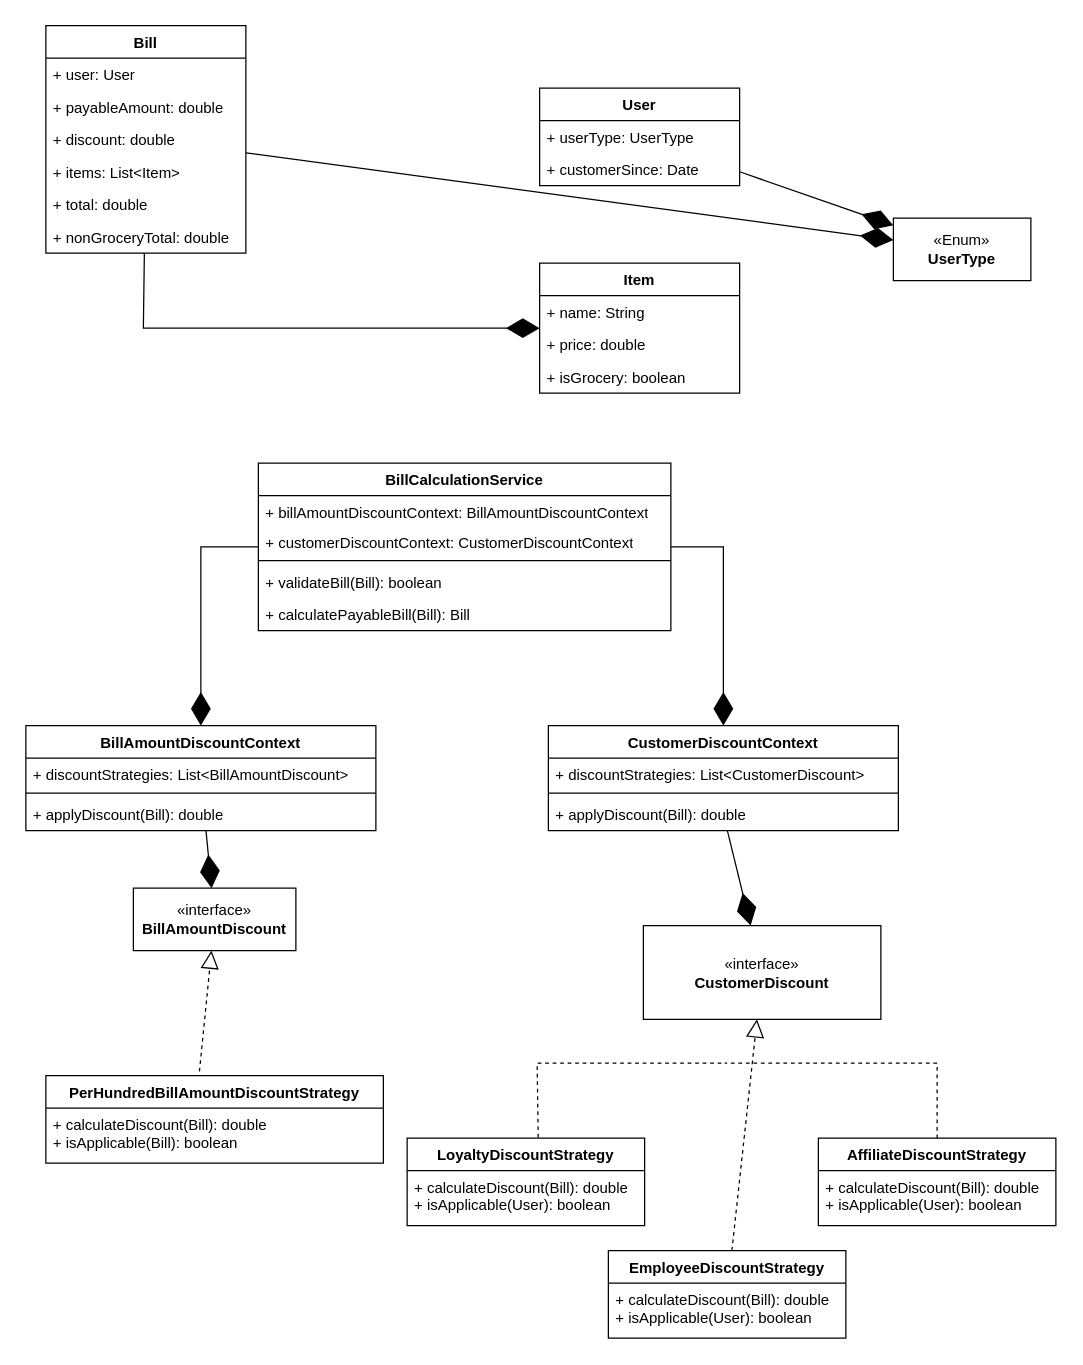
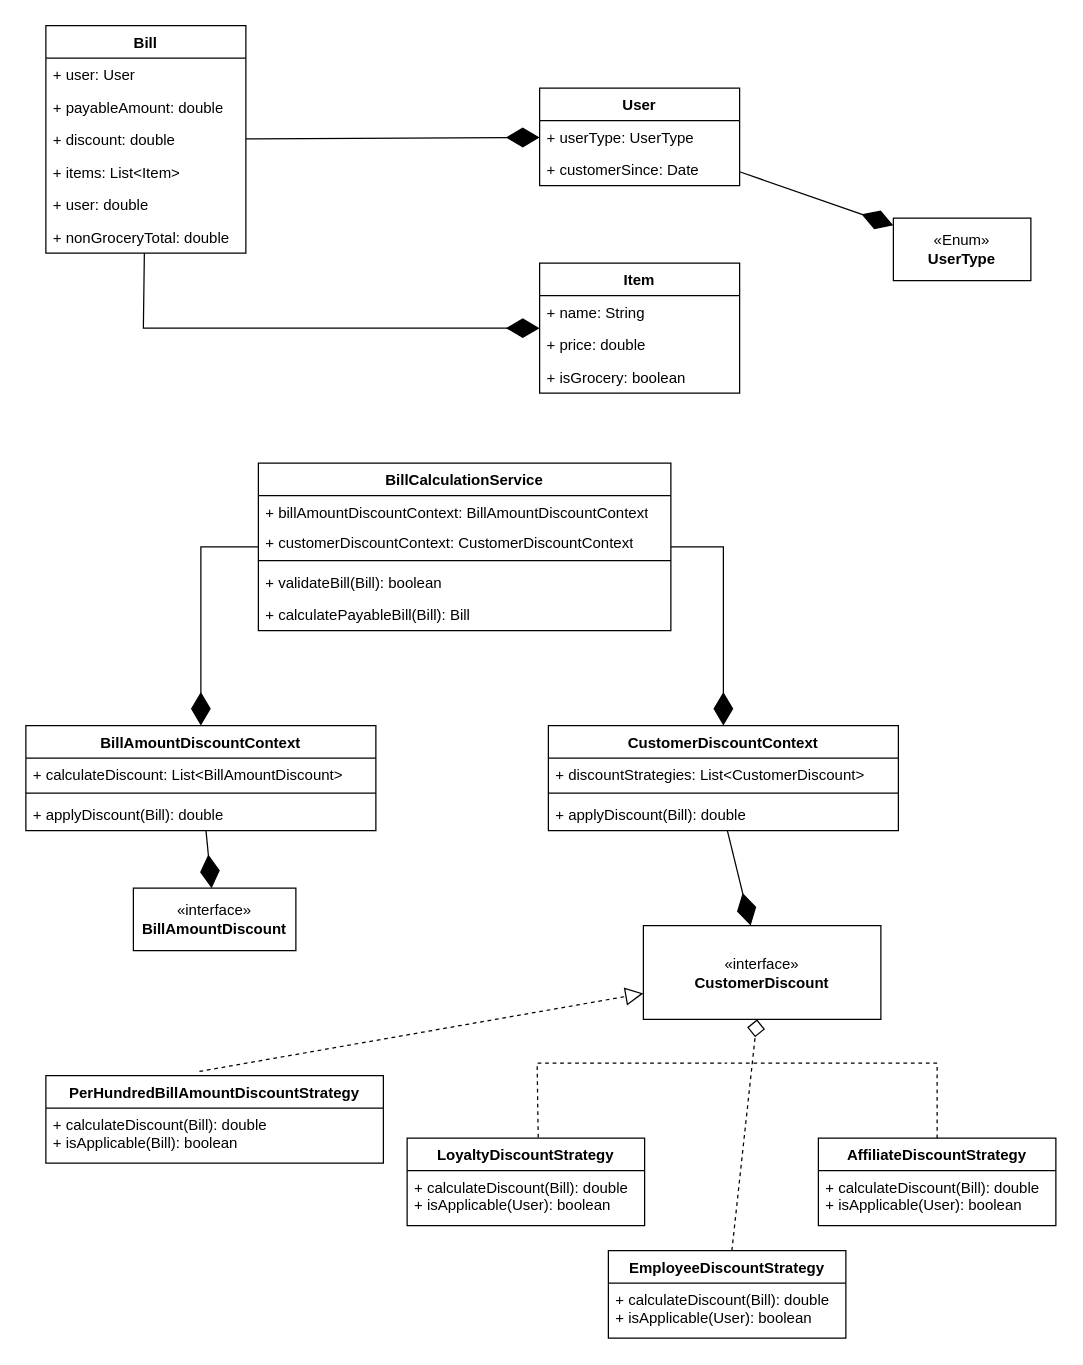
(553, 194) -> (377, 138)
(106, 206) -> (104, 206)
(202, 785) -> (201, 776)
(204, 1020) -> (412, 1034)
(755, 1038) -> (755, 1038)
